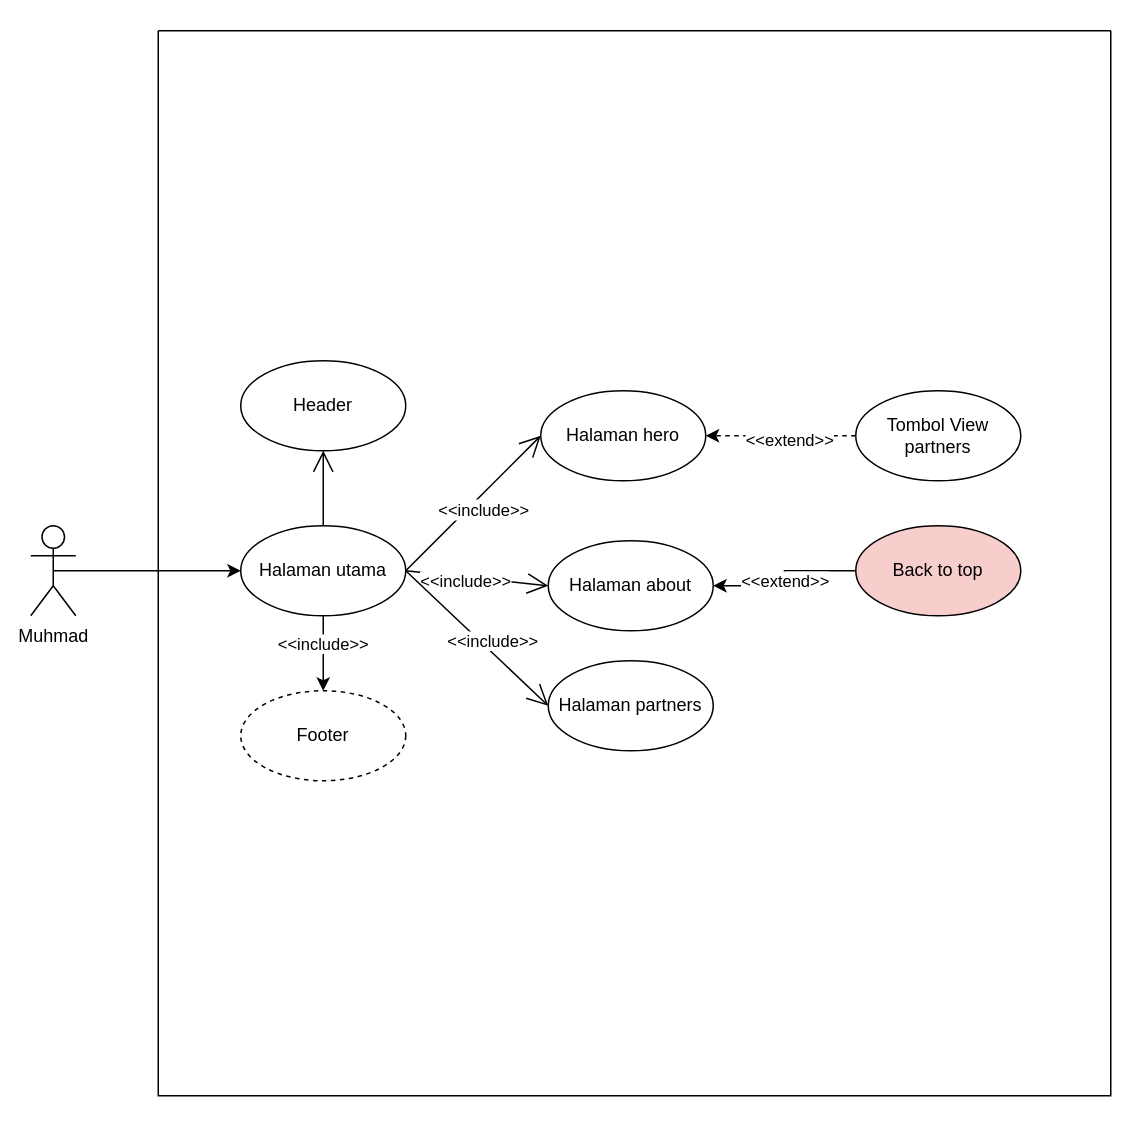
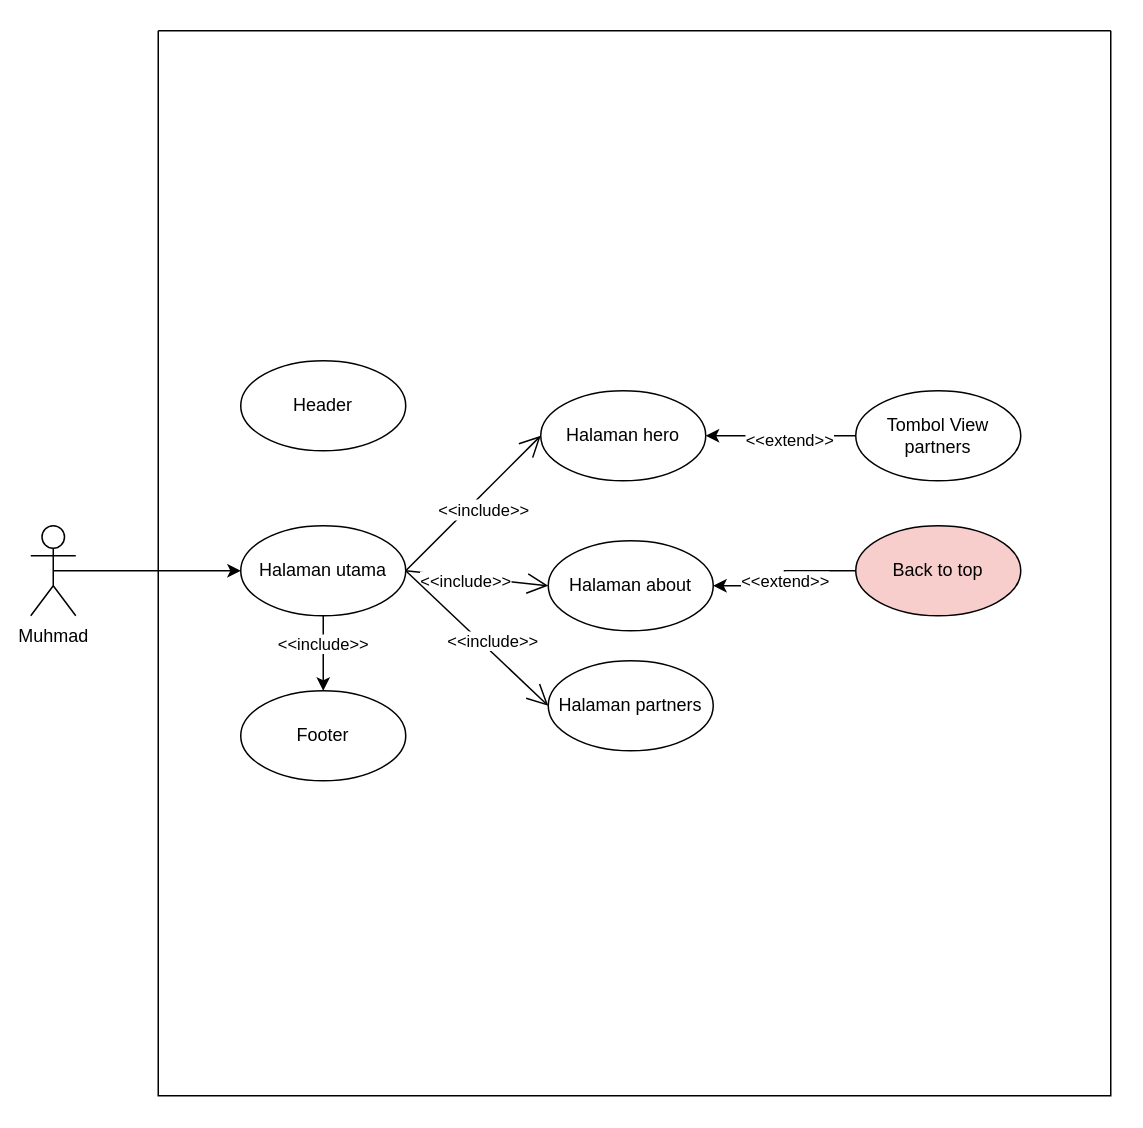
(732, 436) -> (732, 436)
(323, 490) -> none
(323, 736) -> (323, 736)
